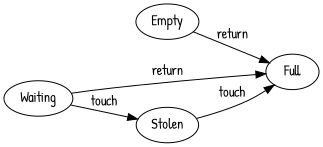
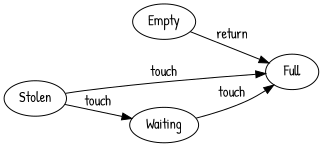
(167, 71) -> (232, 93)
(99, 111) -> (94, 110)
